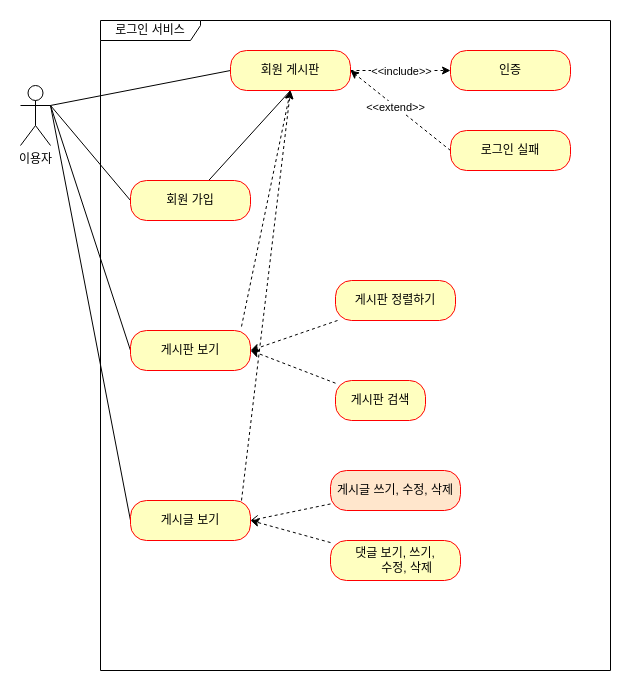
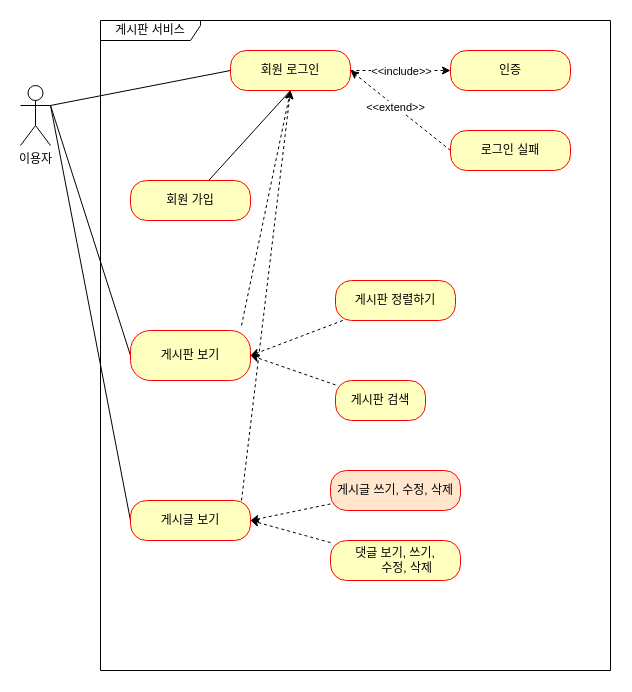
(151, 31) -> (151, 31)
(291, 71) -> (291, 71)
(92, 155) -> none
(191, 351) -> (191, 356)
(257, 519) -> (259, 519)
